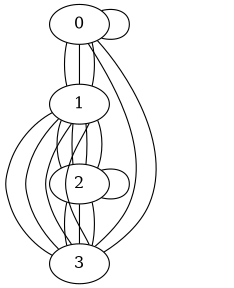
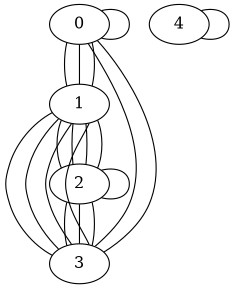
none -> (179, 24)
